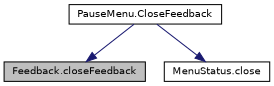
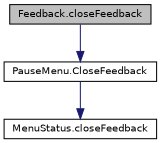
(114, 40) -> (80, 38)
(217, 72) -> (80, 129)
